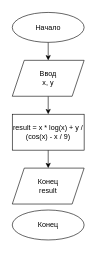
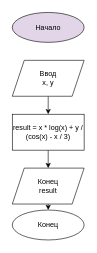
(48, 27) -> (48, 27)
(48, 54) -> none
(48, 132) -> (48, 132)
none -> (48, 205)
